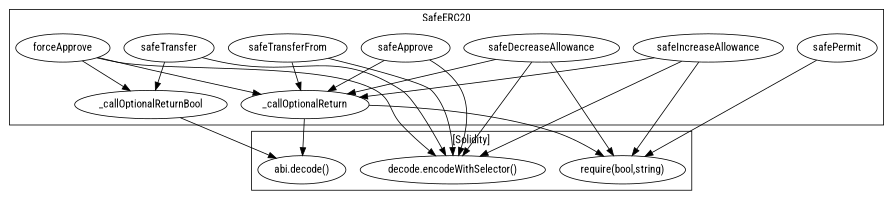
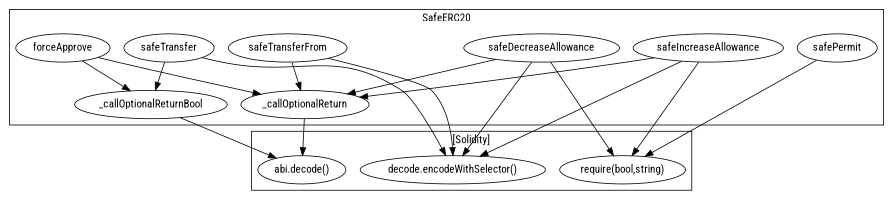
(406, 48) -> none
(287, 72) -> none
(486, 116) -> none
